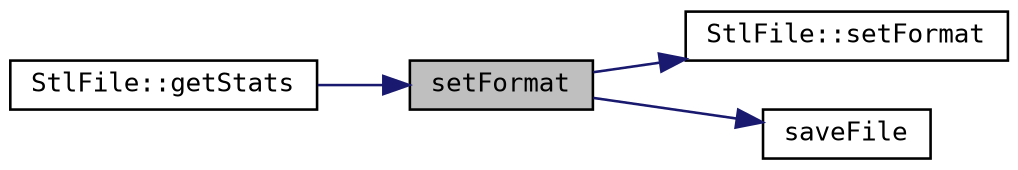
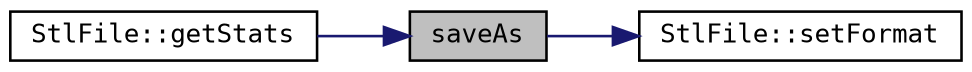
(501, 85) -> (478, 36)
(847, 134) -> none
